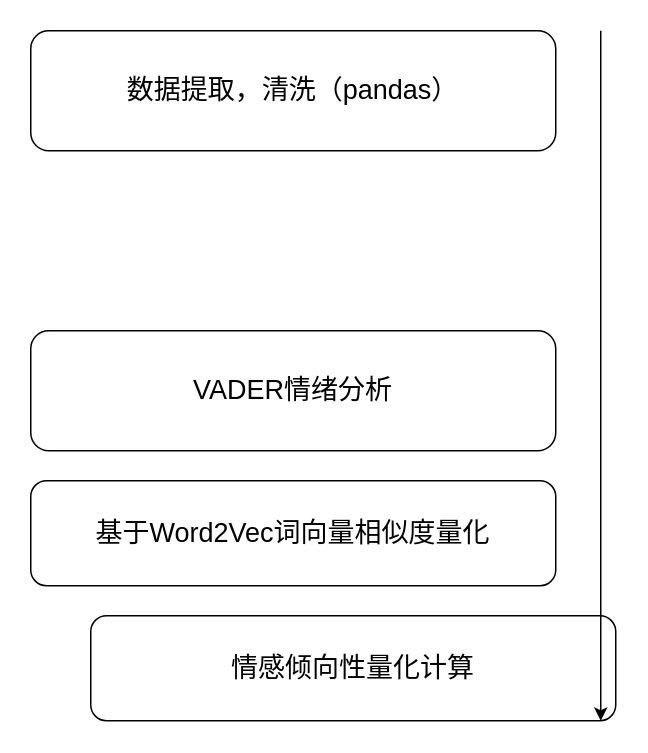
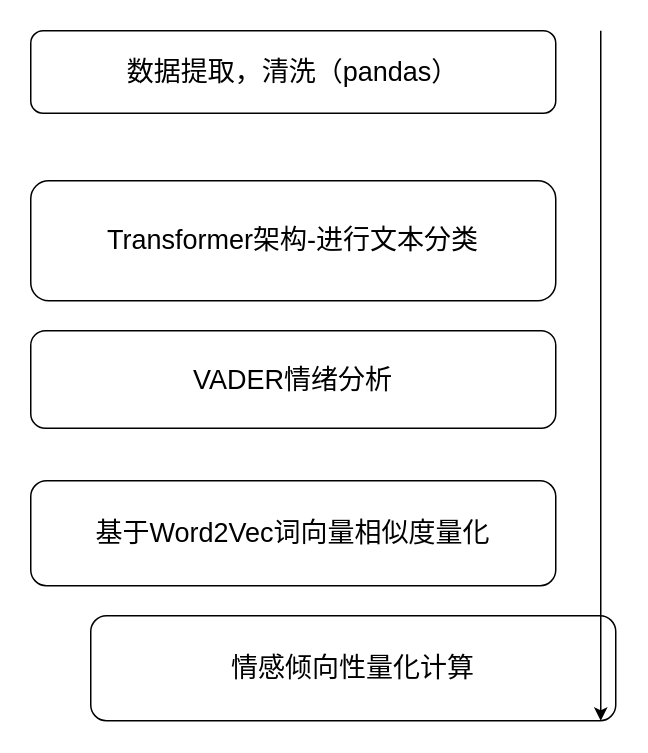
(293, 91) -> (293, 72)
none -> (293, 241)
(293, 391) -> (293, 380)
